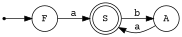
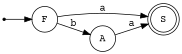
(134, 19) -> (70, 28)
